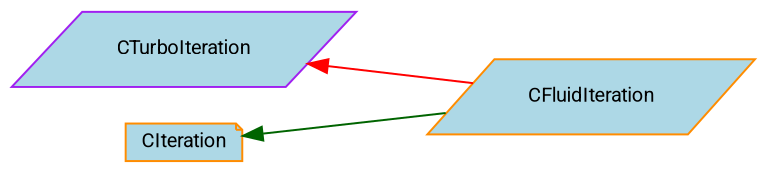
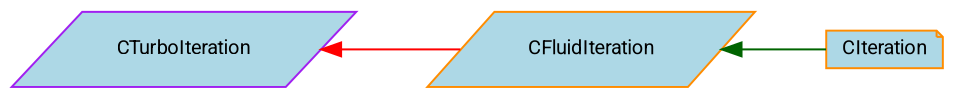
(354, 123) -> (784, 49)
